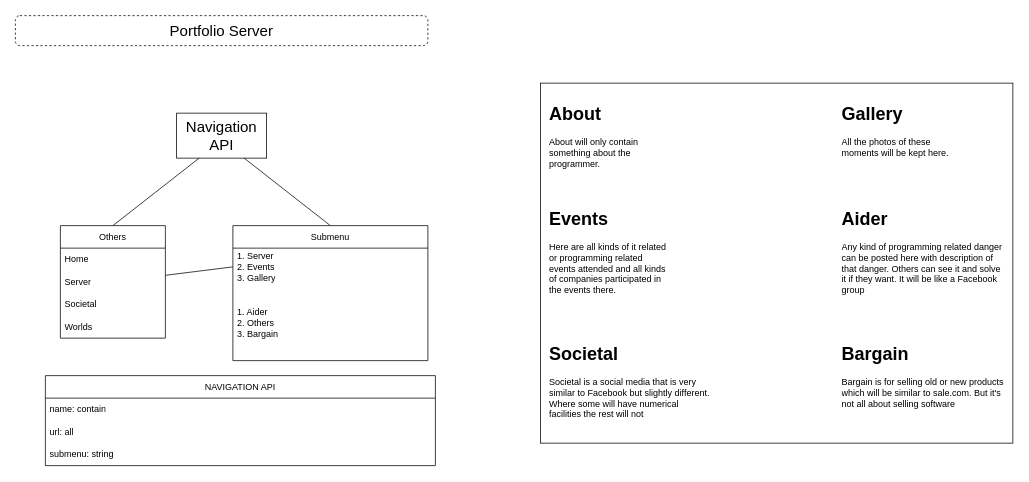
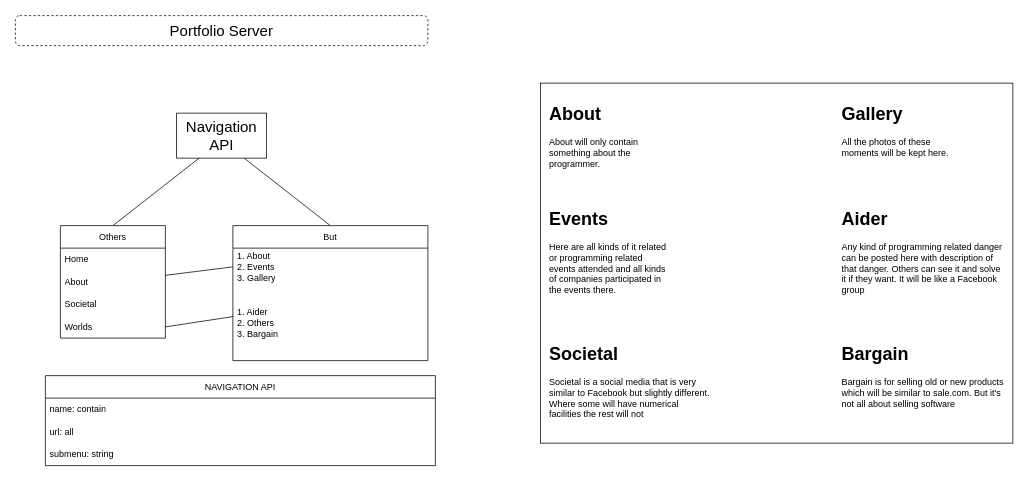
(330, 237) -> (330, 237)
(259, 267) -> (259, 267)
(80, 282) -> (77, 282)
none -> (198, 322)
